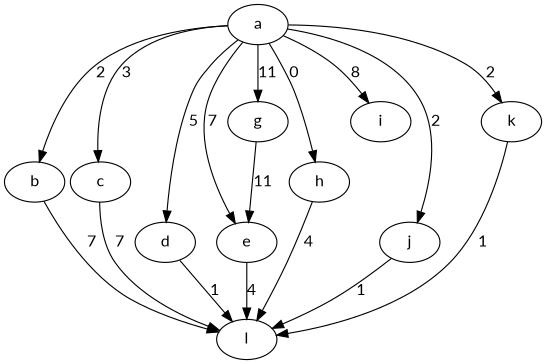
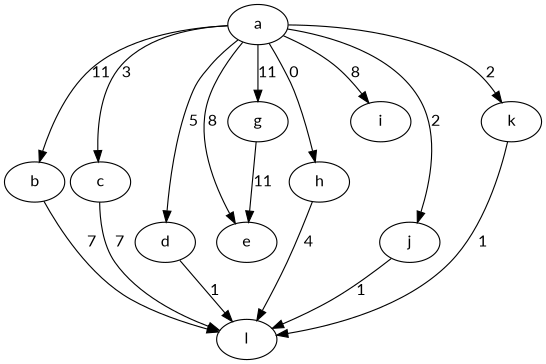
(101, 73) -> (101, 73)
(213, 122) -> (213, 122)
(247, 285) -> none
